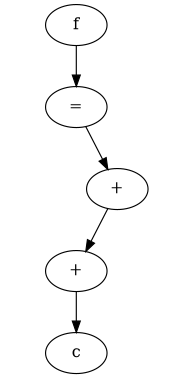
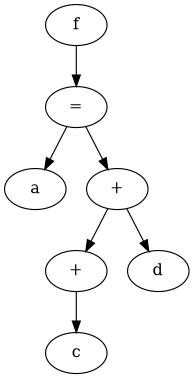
none -> (35, 189)
none -> (158, 271)
